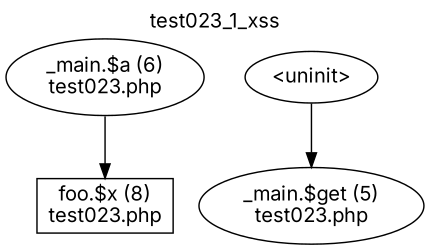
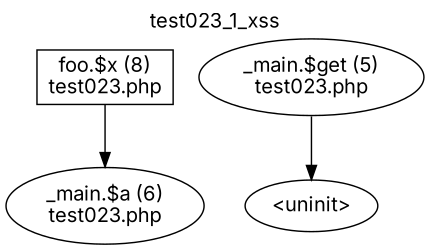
(311, 128) -> (311, 141)
(105, 140) -> (105, 128)
